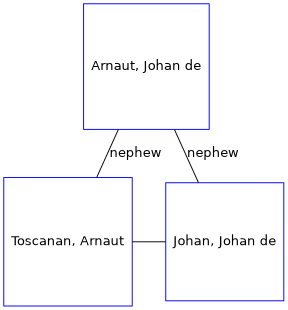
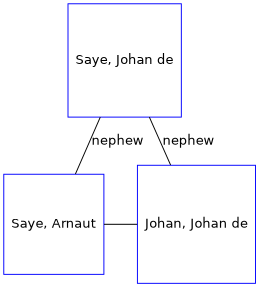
(146, 67) -> (125, 60)
(68, 242) -> (54, 224)
